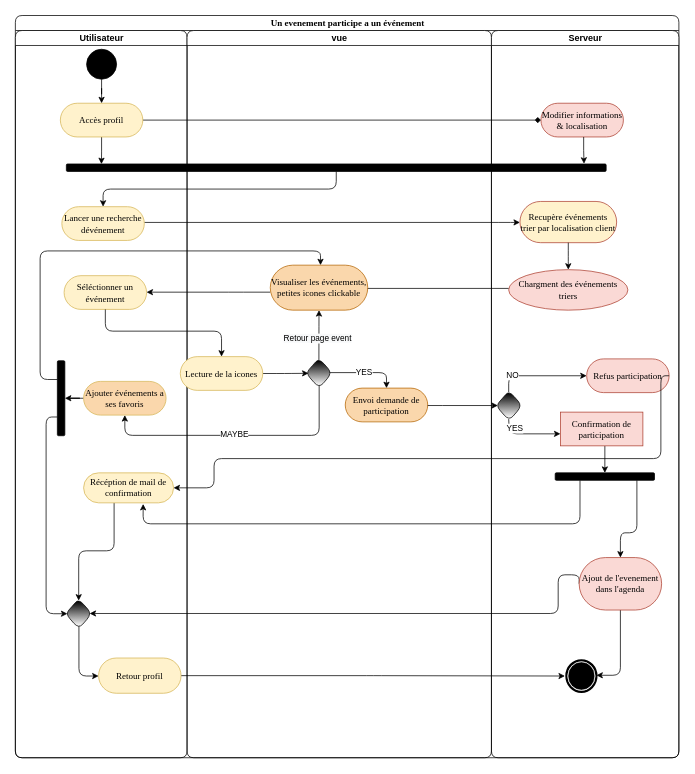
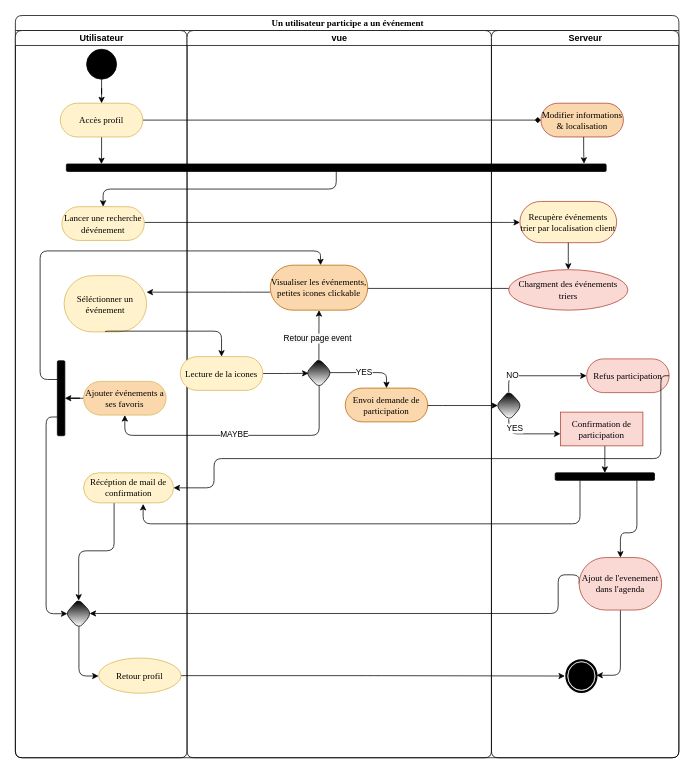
(348, 23) -> (348, 23)
(582, 120) -> (582, 120)
(105, 293) -> (105, 304)
(140, 676) -> (140, 676)
